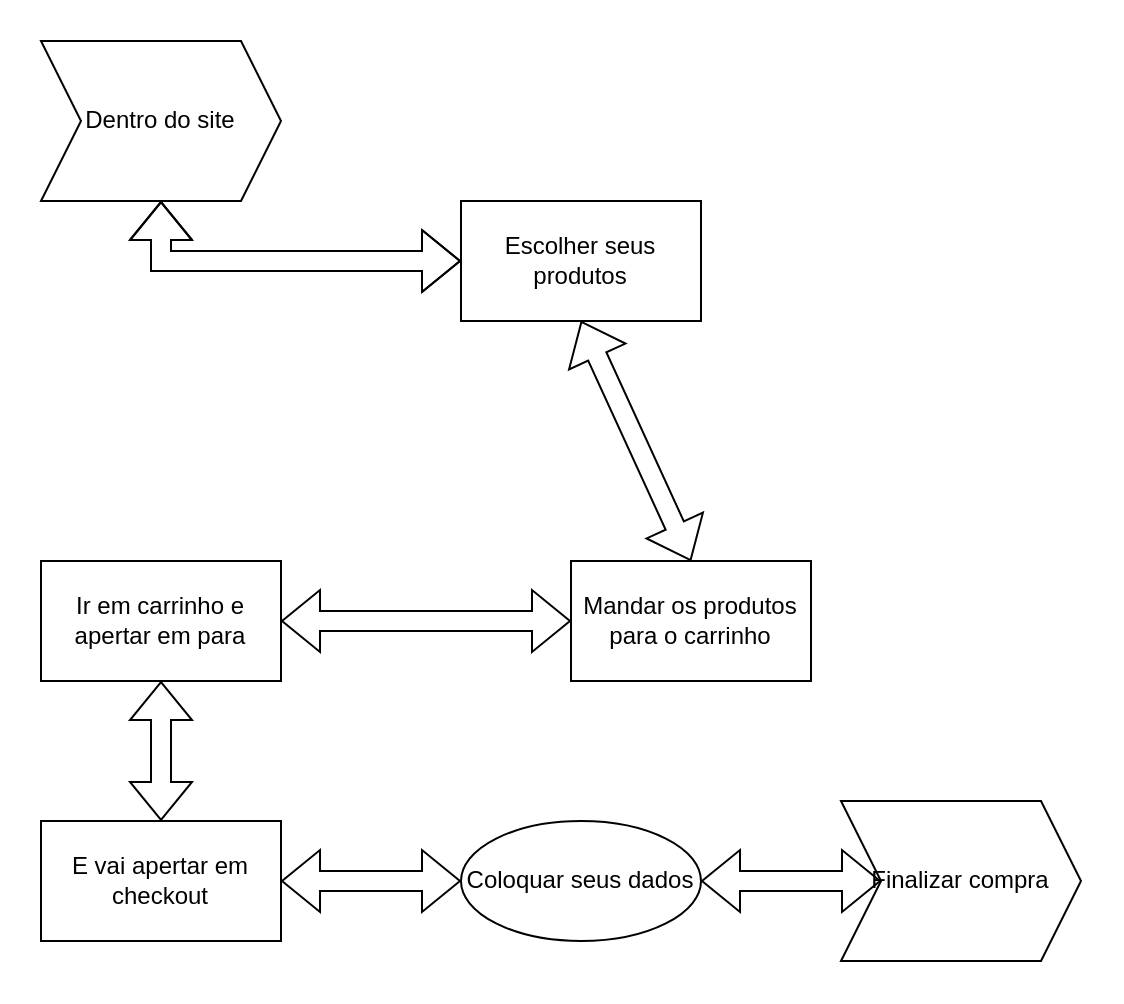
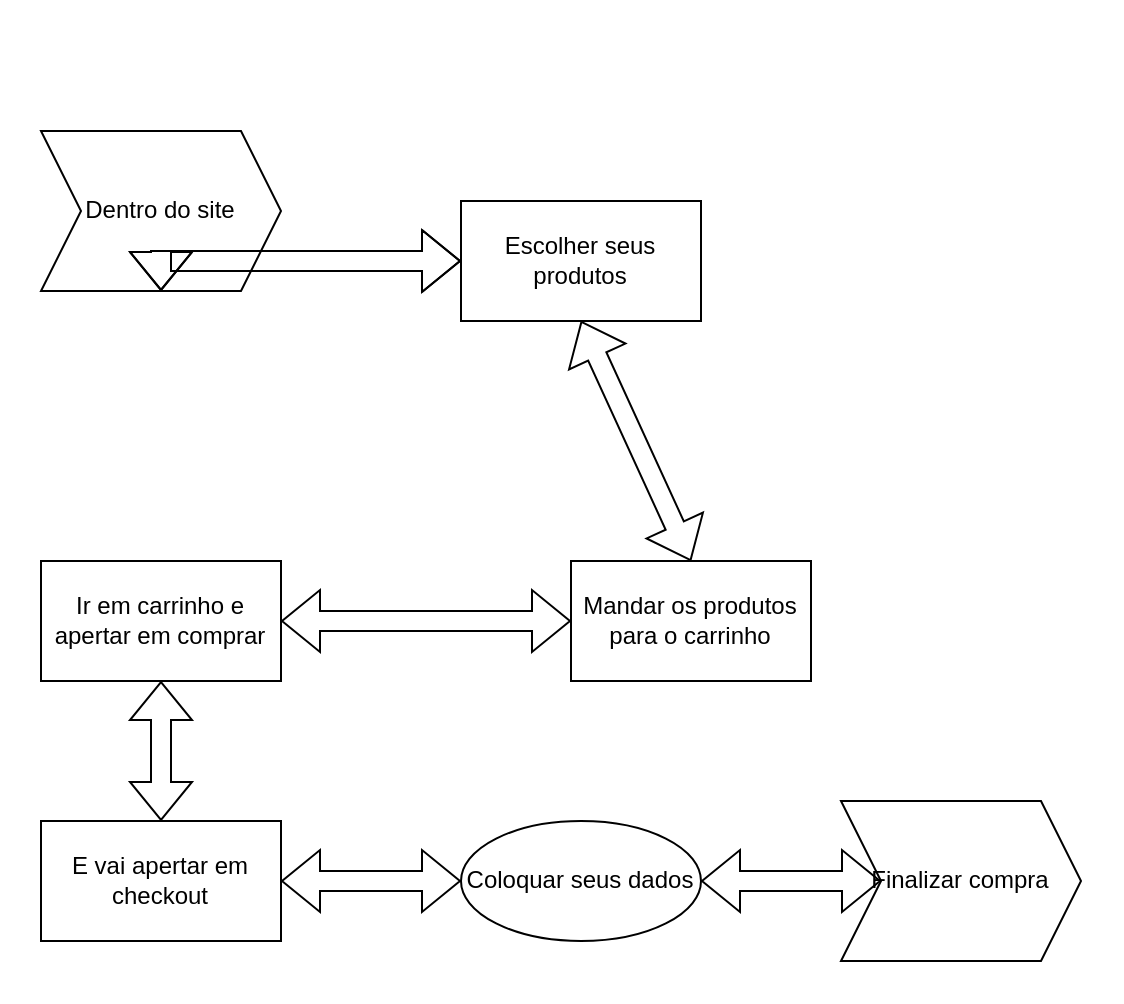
(161, 121) -> (161, 211)
(161, 621) -> (161, 621)
